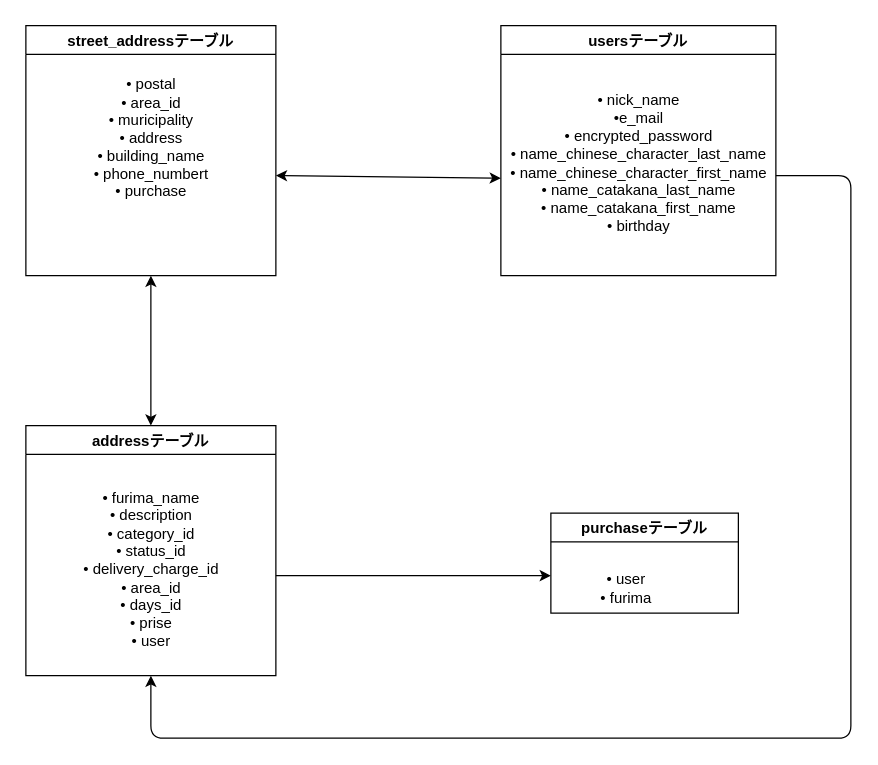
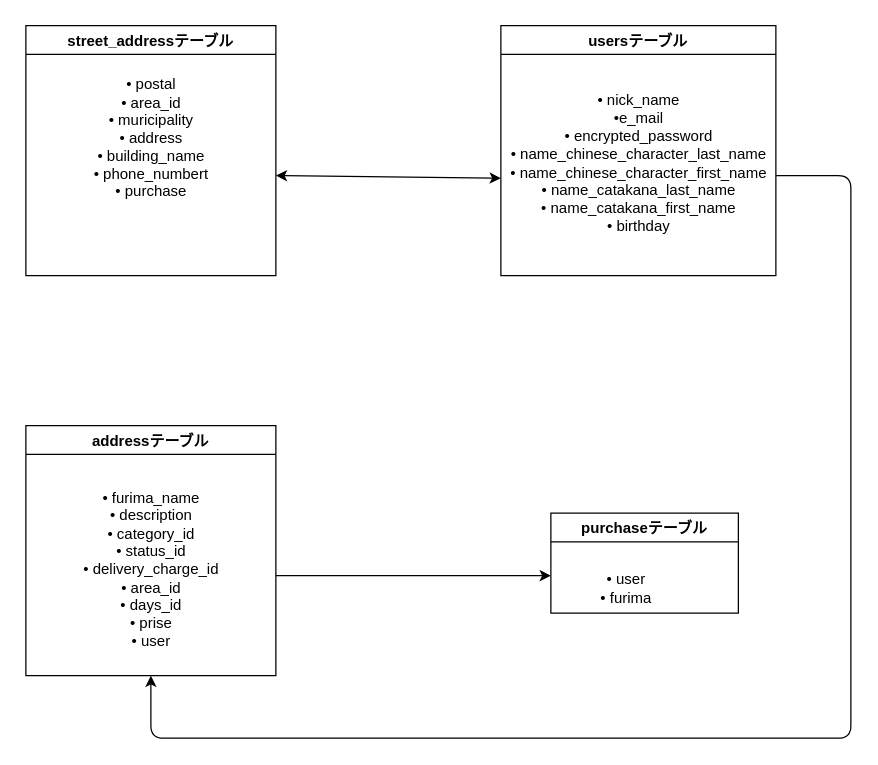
(151, 351) -> none
